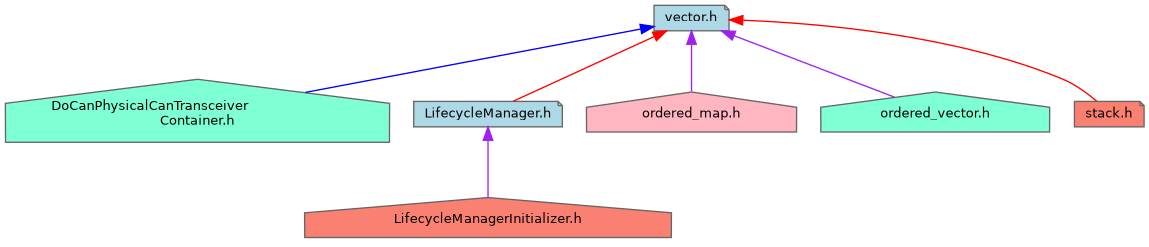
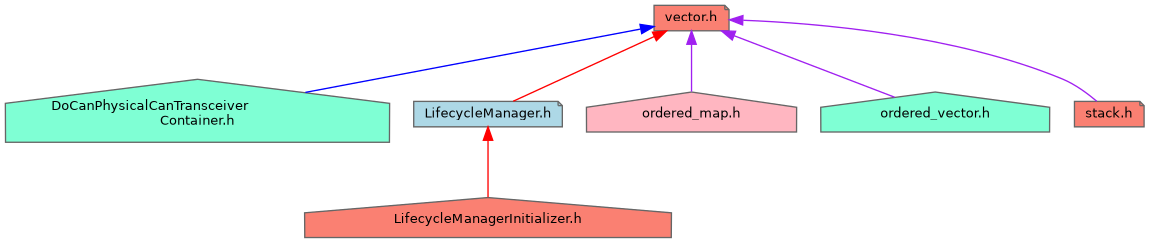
(692, 18) -> (692, 18)
(926, 40) -> (926, 40)
(488, 169) -> (488, 169)
